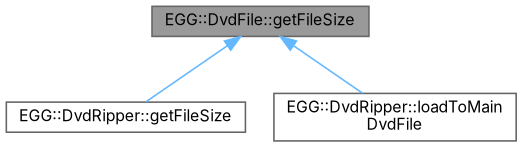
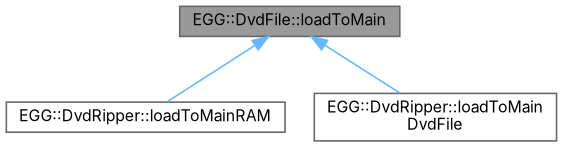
(260, 21) -> (290, 21)
(126, 117) -> (146, 117)
